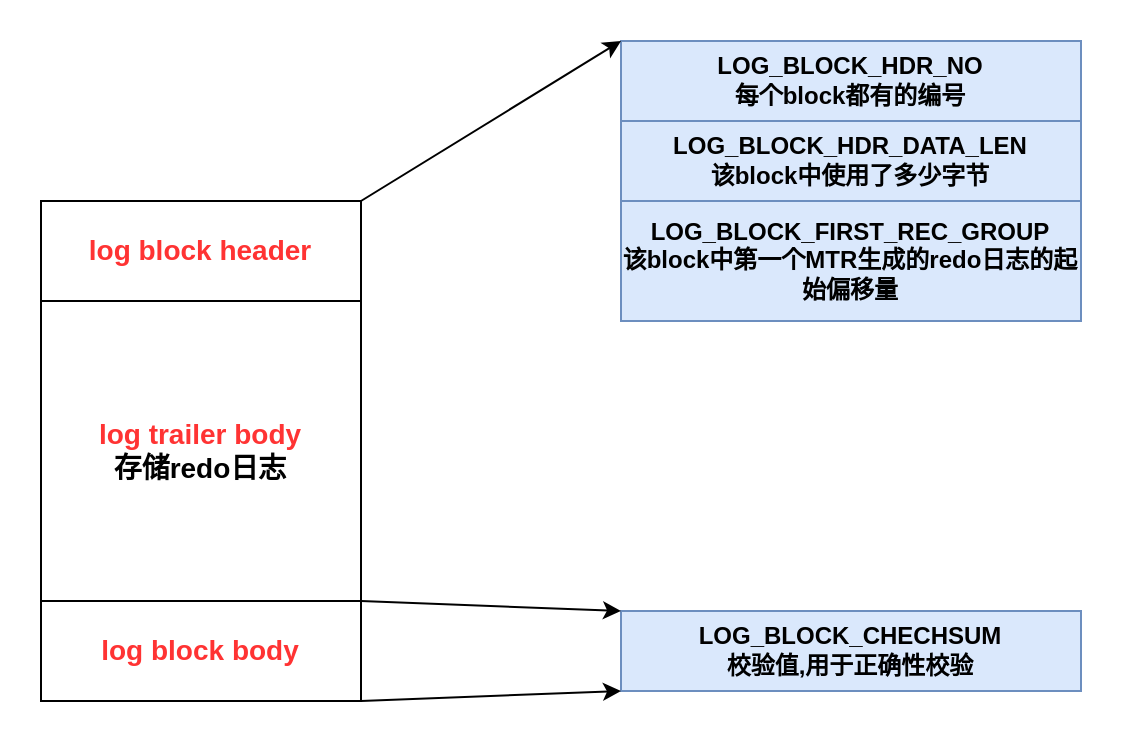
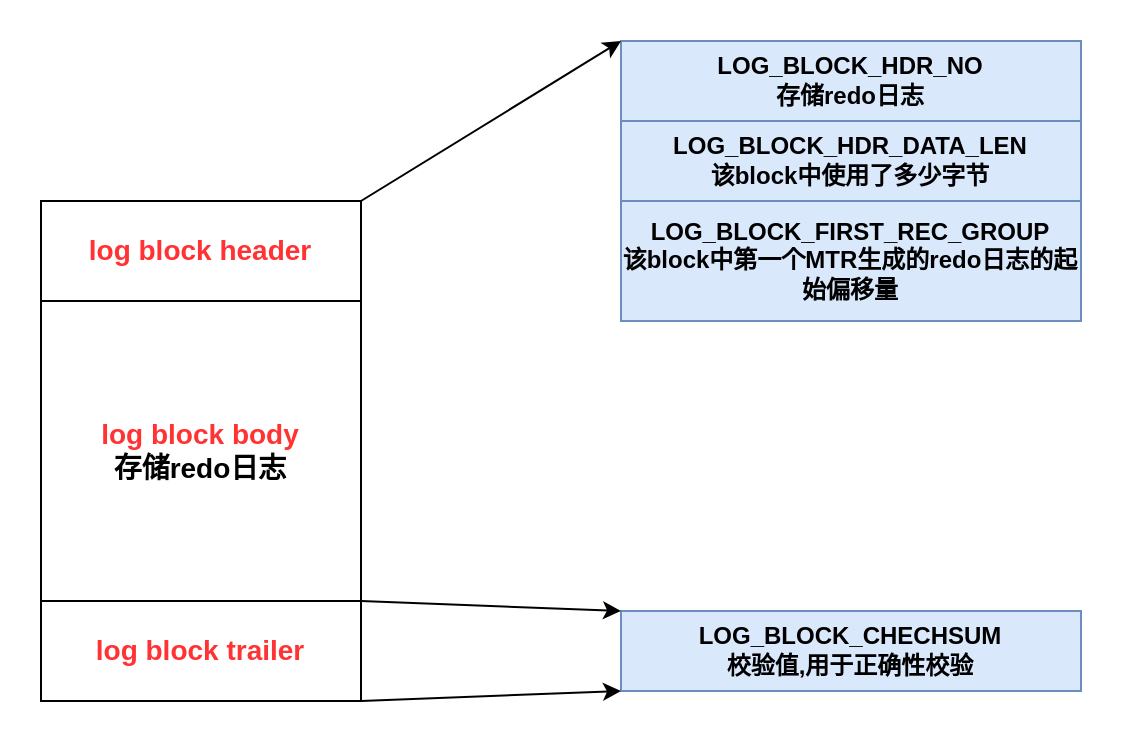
(851, 81) -> (851, 81)
(201, 451) -> (201, 451)
(201, 651) -> (201, 651)
